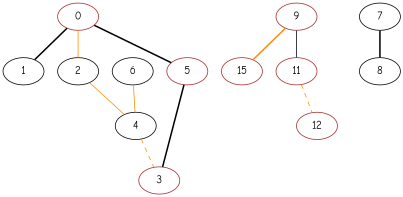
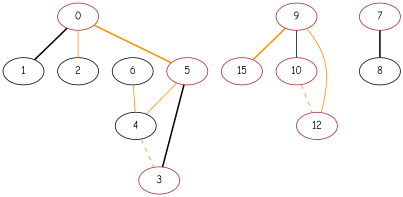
(380, 17) -> (380, 17)
(133, 44) -> (133, 44)
none -> (326, 68)
(297, 71) -> (297, 71)
(107, 99) -> (162, 99)
